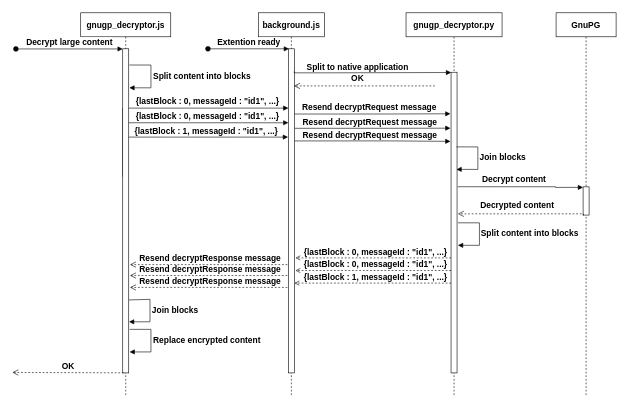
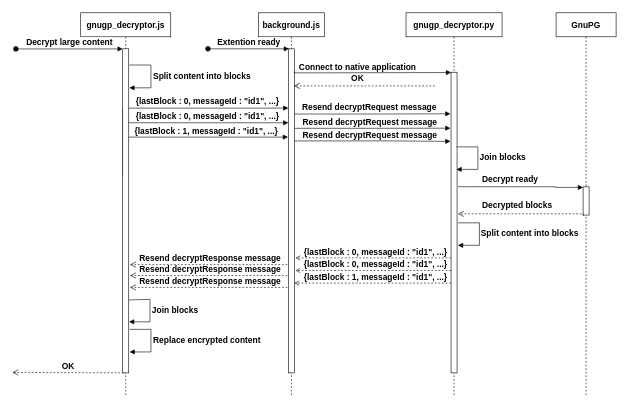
(358, 67) -> (358, 67)
(516, 179) -> (512, 179)
(517, 205) -> (517, 205)
